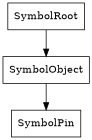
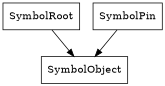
(46, 93) -> (108, 40)
